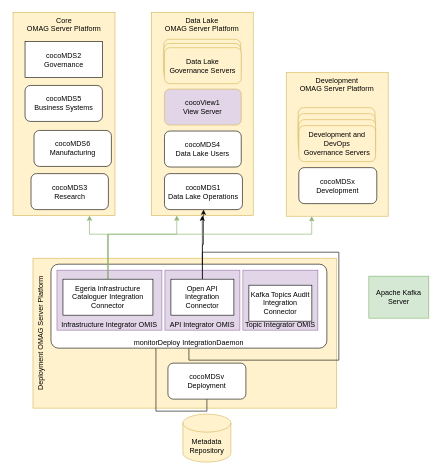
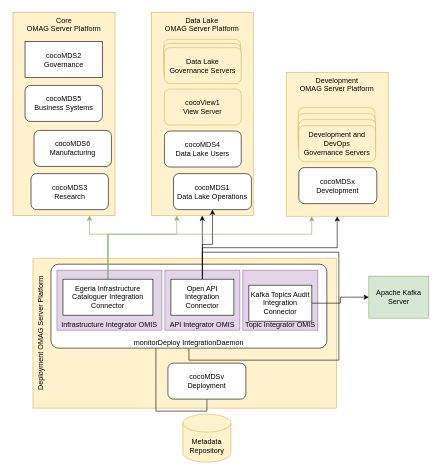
(203, 107) -> (203, 107)
(203, 192) -> (212, 192)
none -> (337, 248)
none -> (340, 299)
